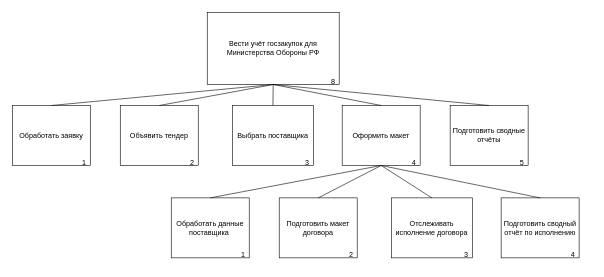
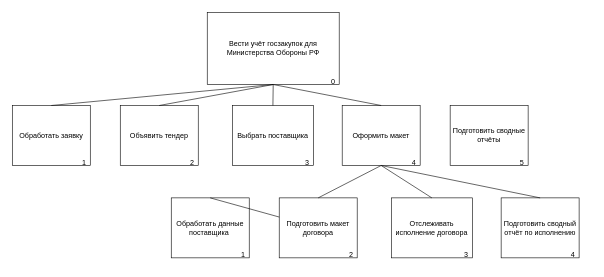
(333, 81) -> (333, 81)
(385, 95) -> none
(293, 182) -> (244, 207)
